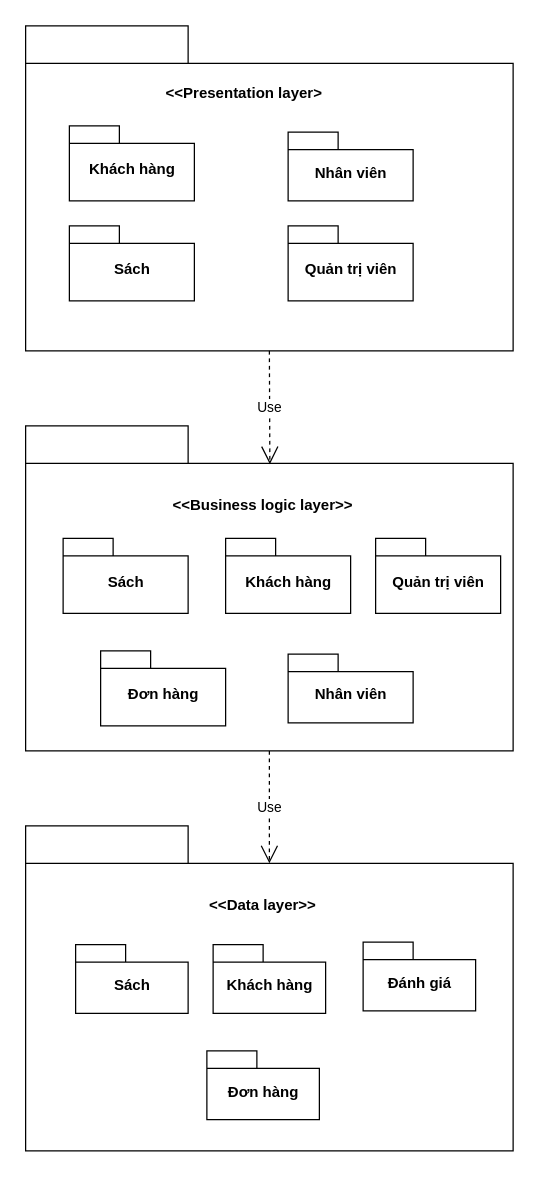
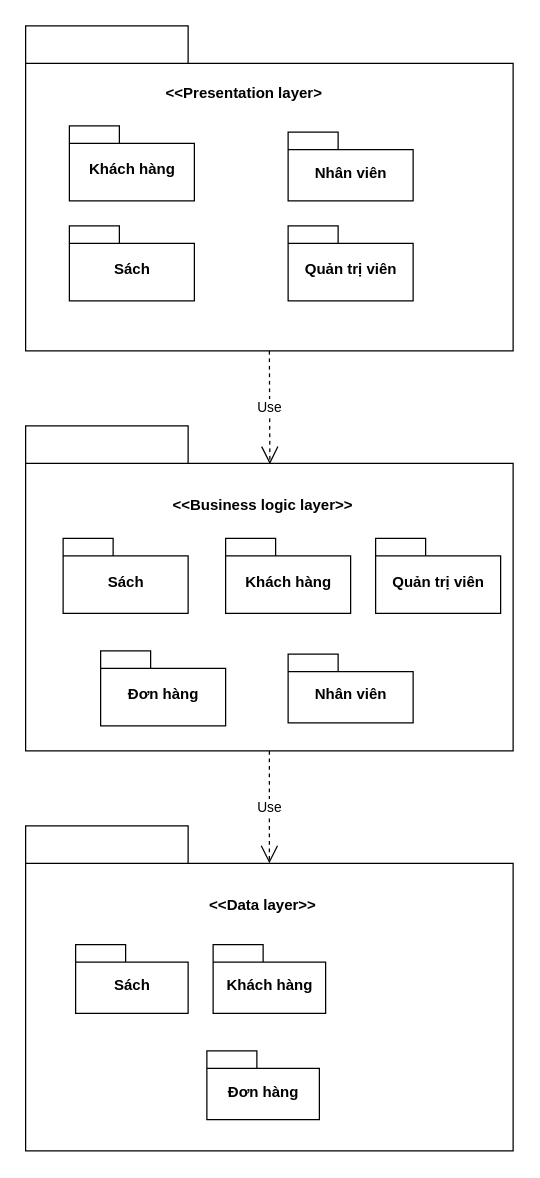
(419, 976) -> none
